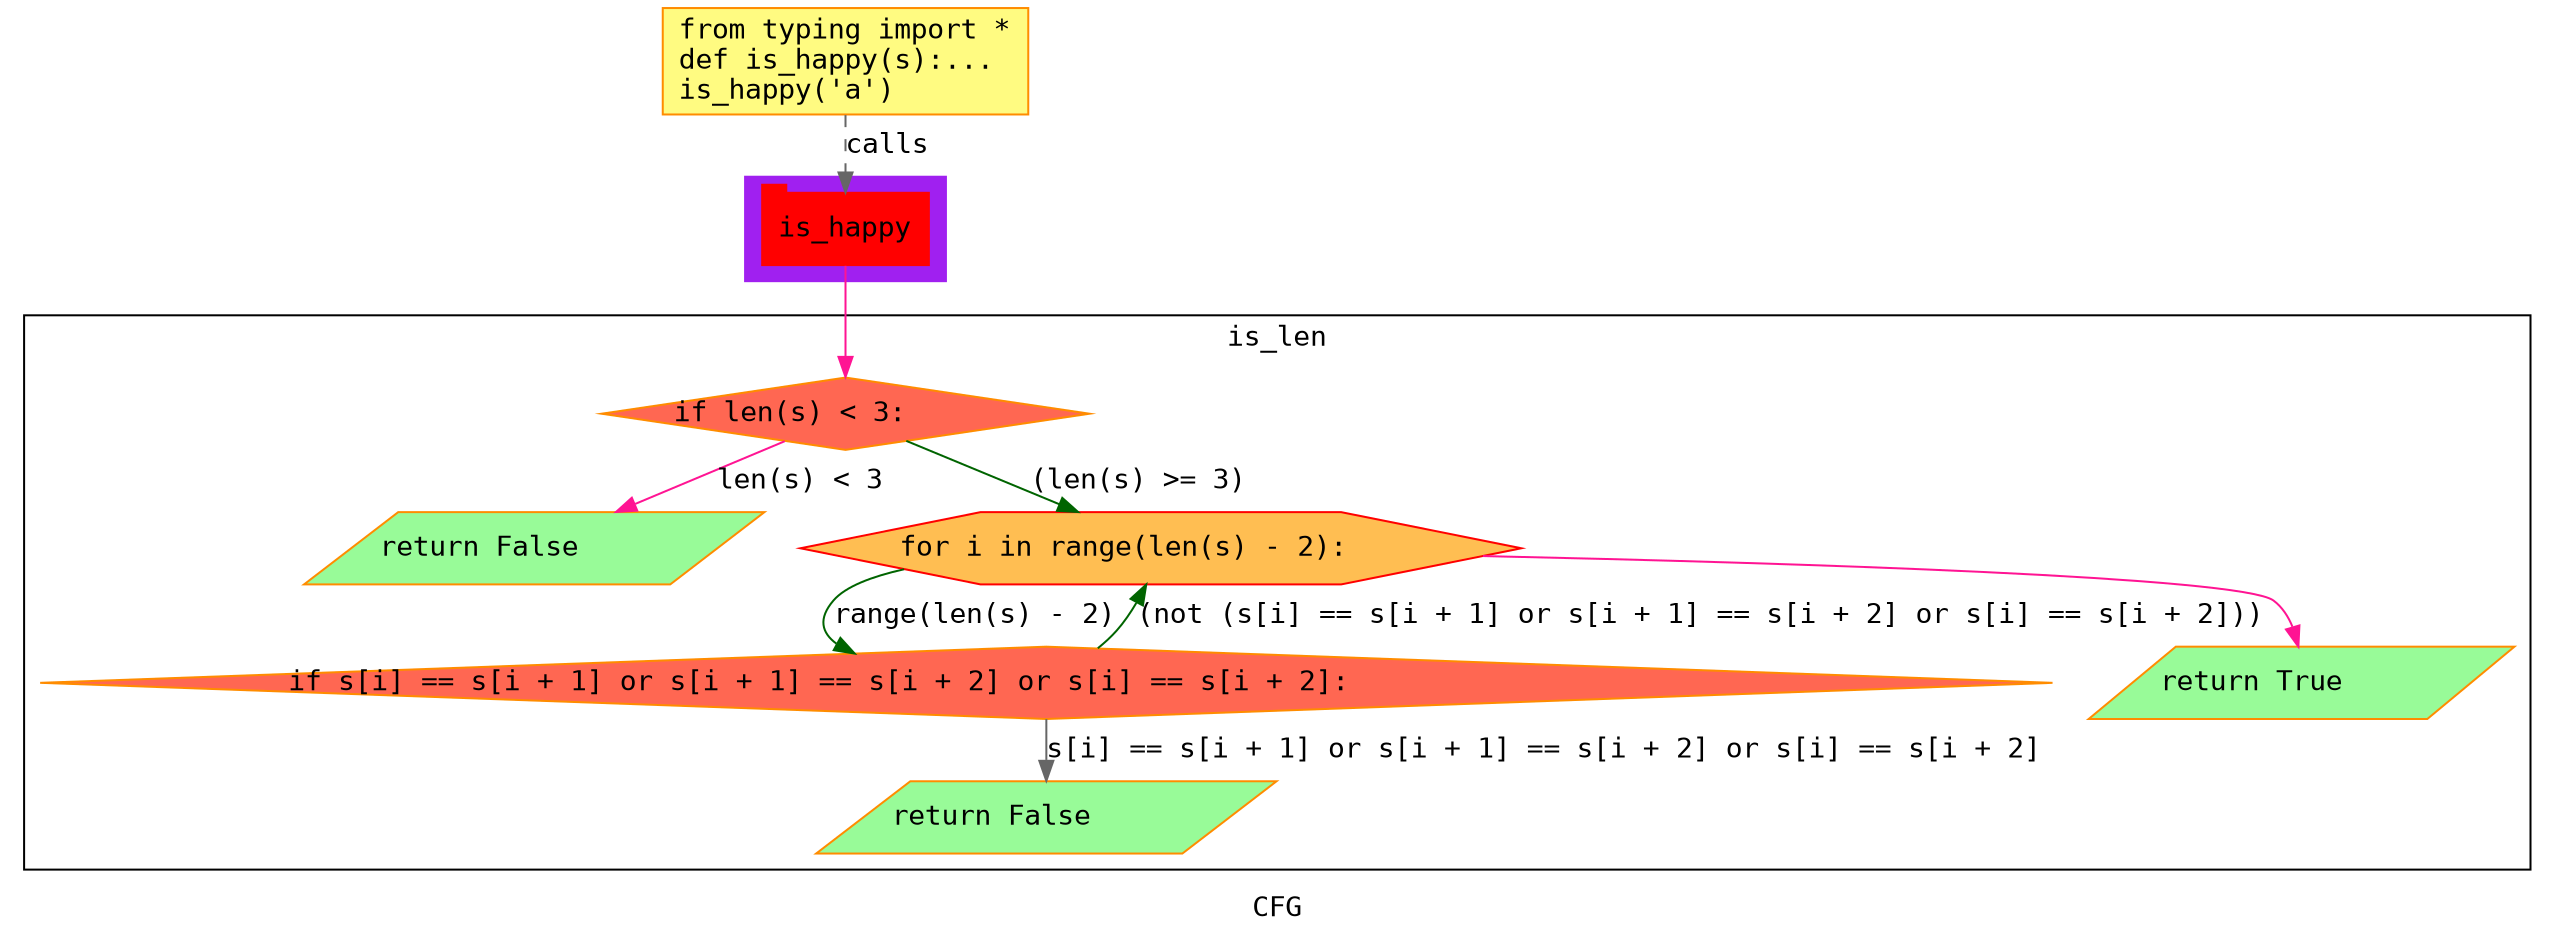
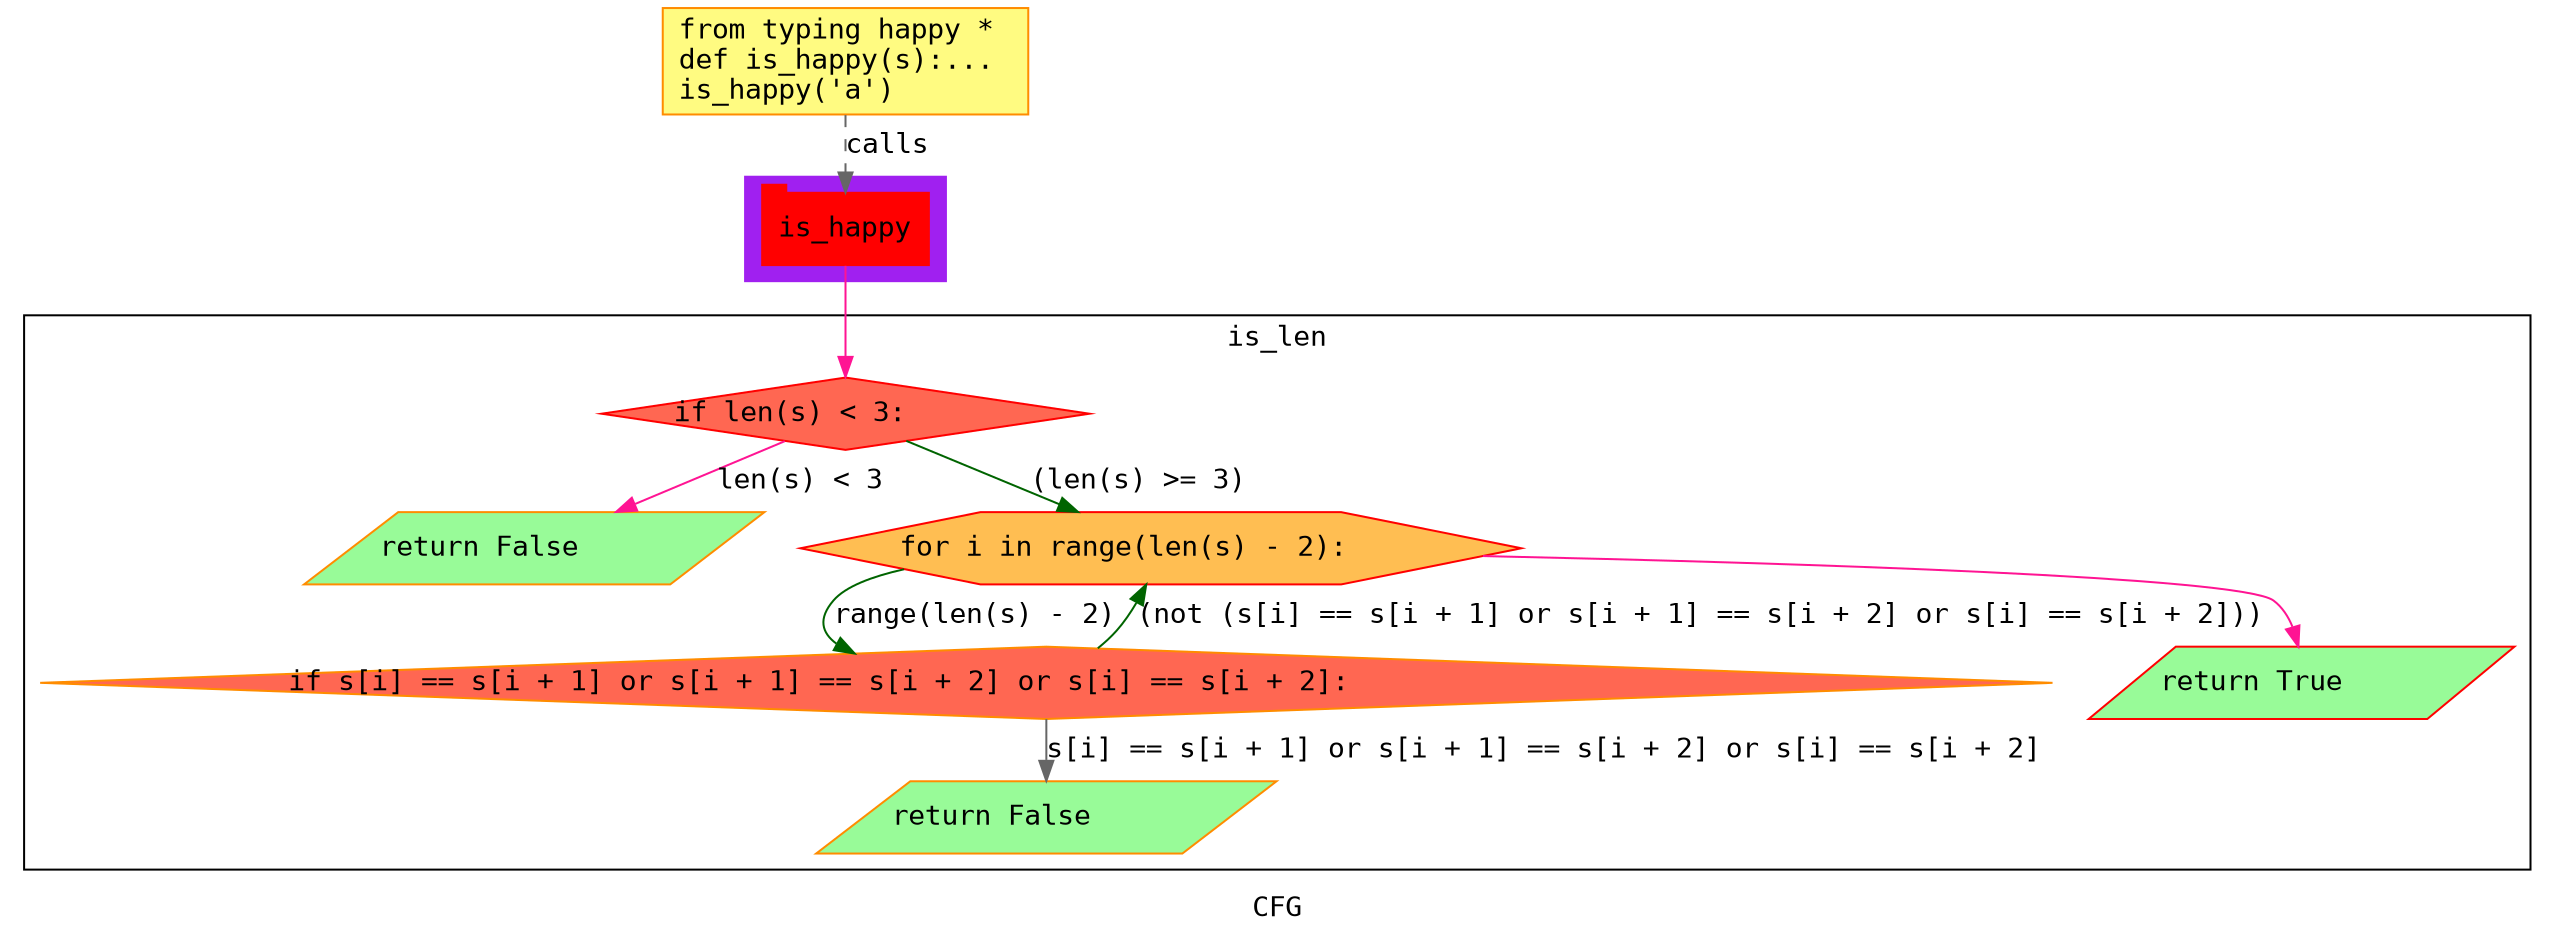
(846, 61) -> (846, 61)
(846, 414) -> (846, 414)
(2302, 683) -> (2302, 683)
